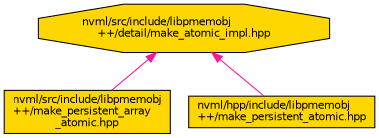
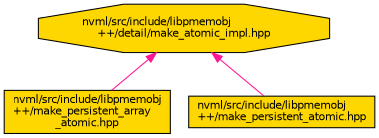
(282, 112) -> (282, 112)
